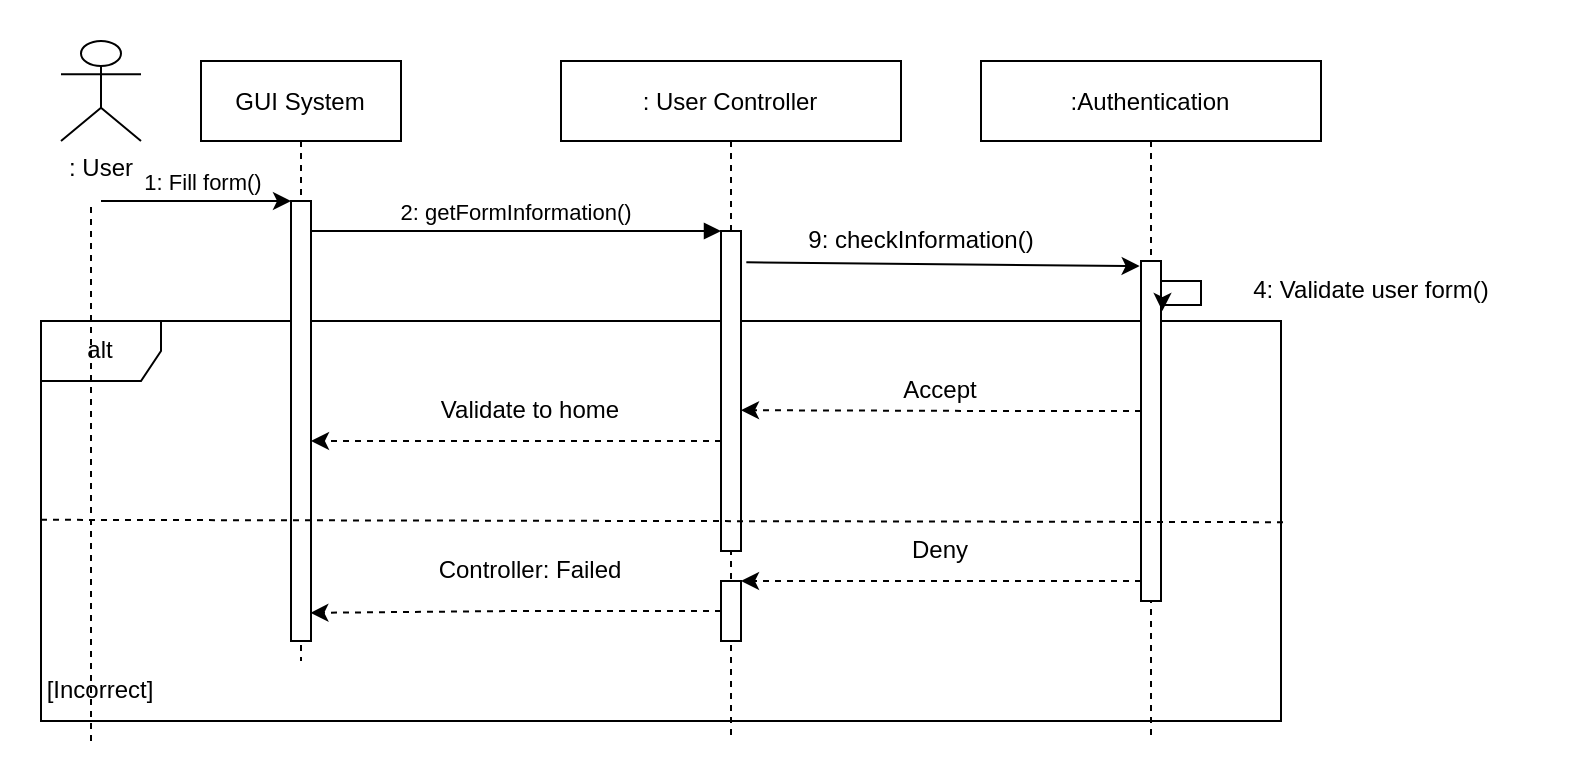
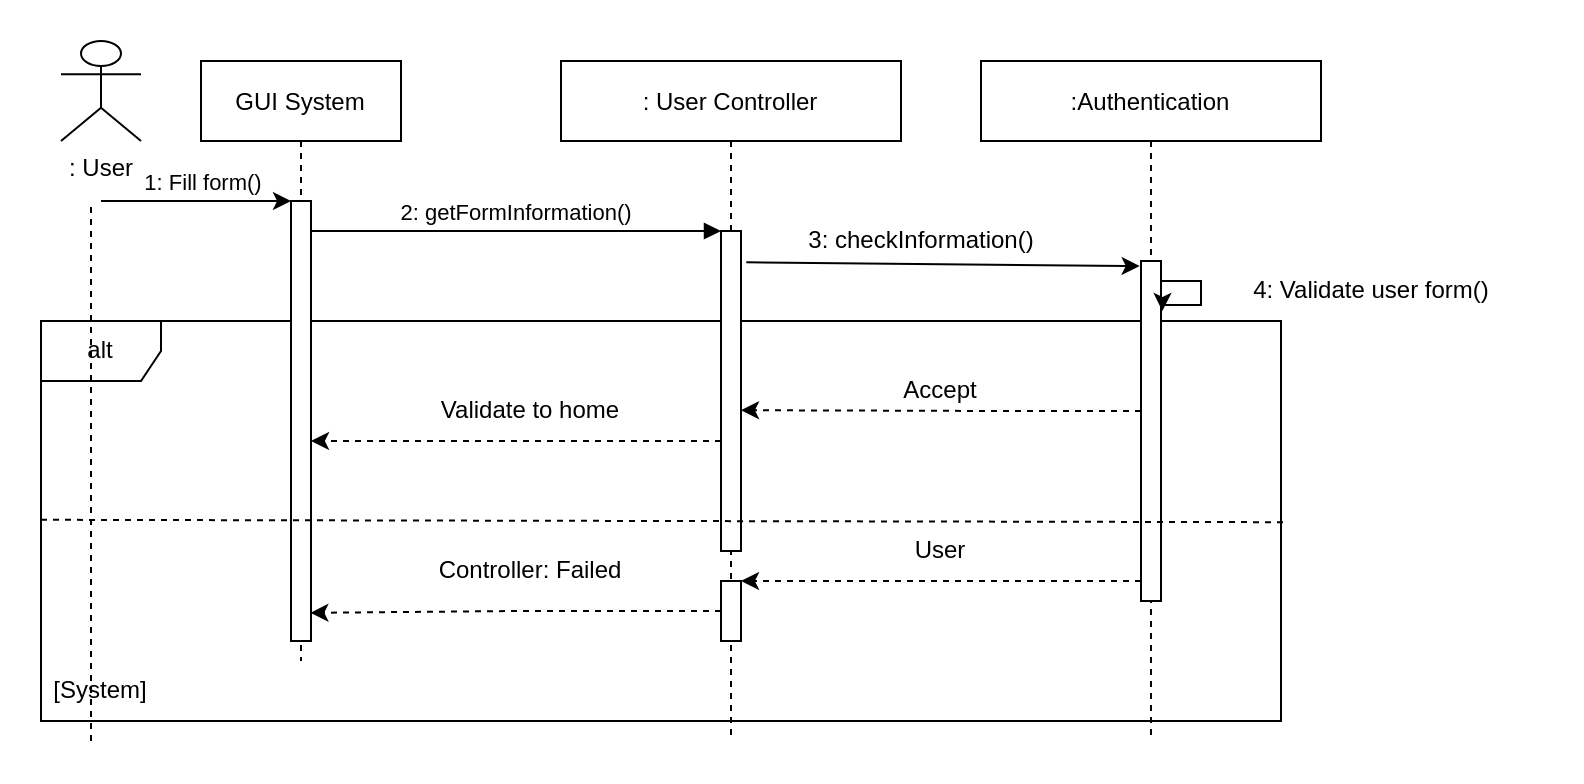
(922, 241) -> (922, 241)
(941, 551) -> (941, 551)
(101, 691) -> (101, 691)
